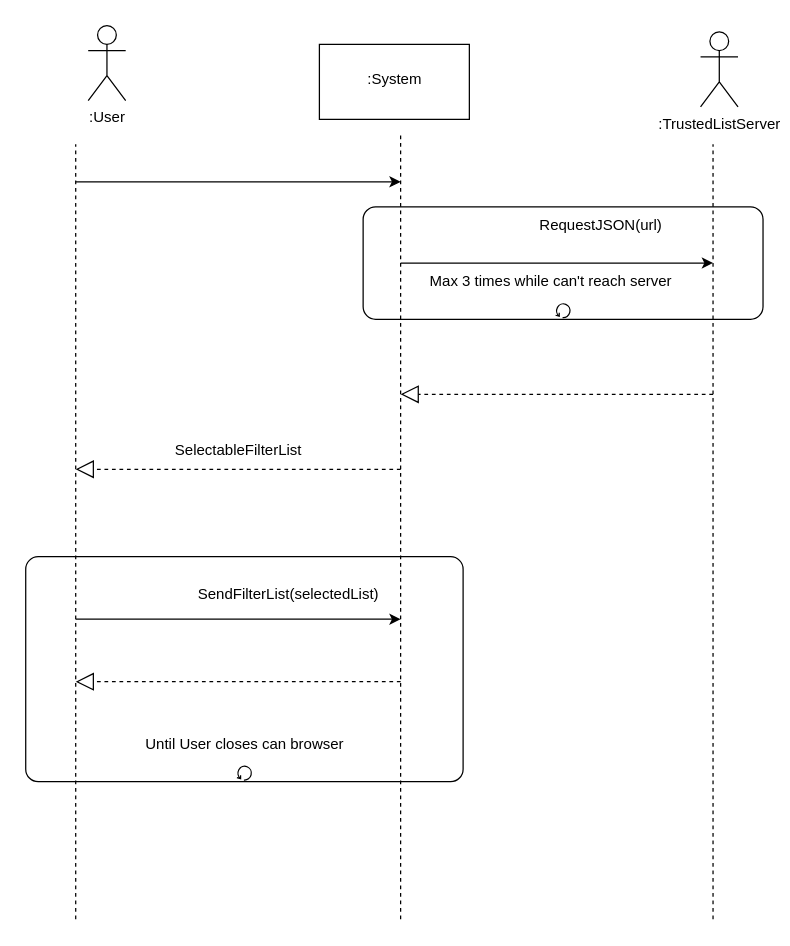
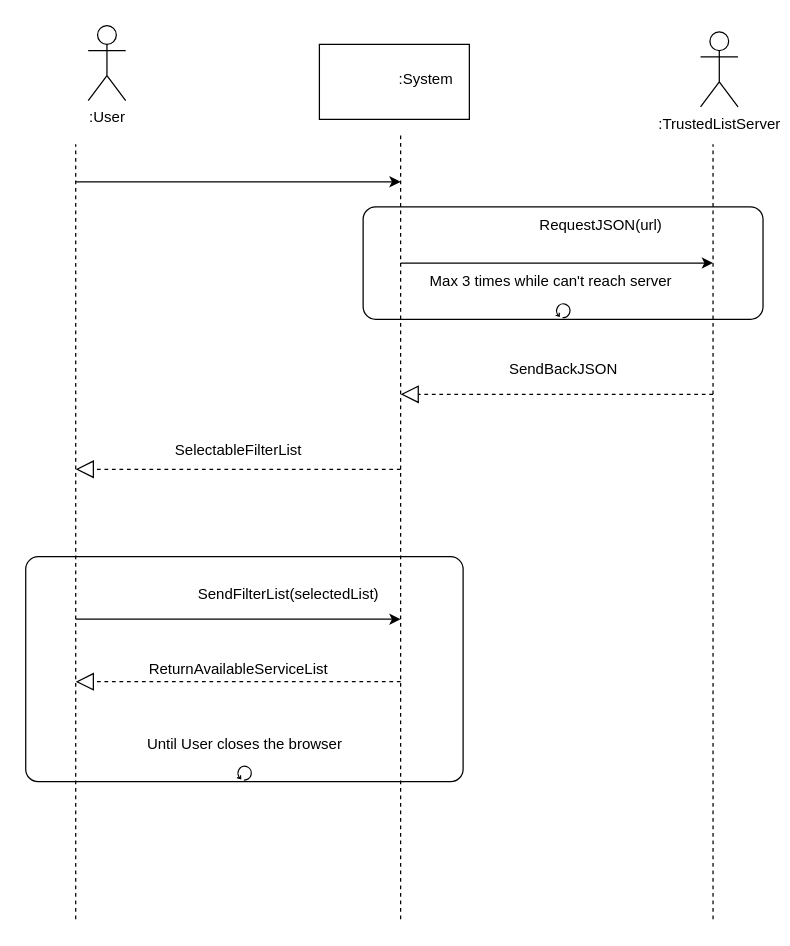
(394, 88) -> (426, 88)
none -> (563, 369)
none -> (238, 669)
(245, 744) -> (245, 744)
